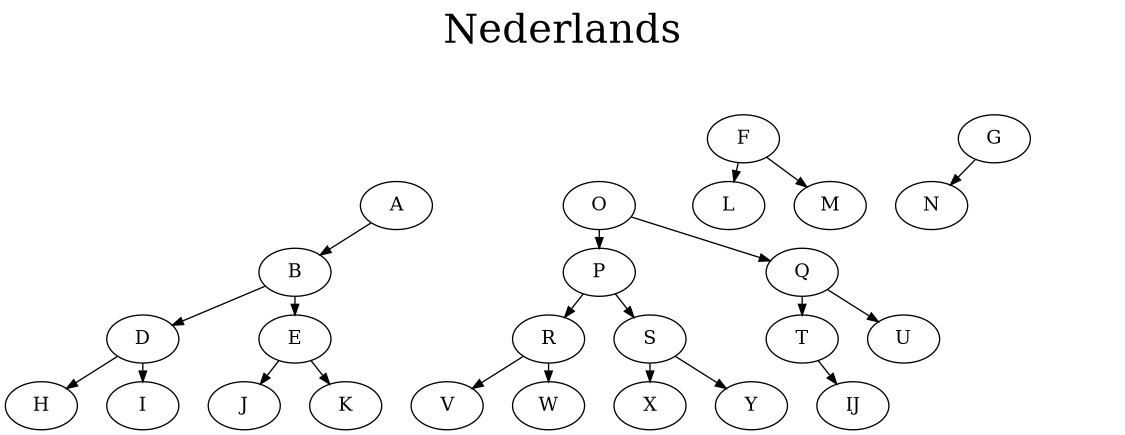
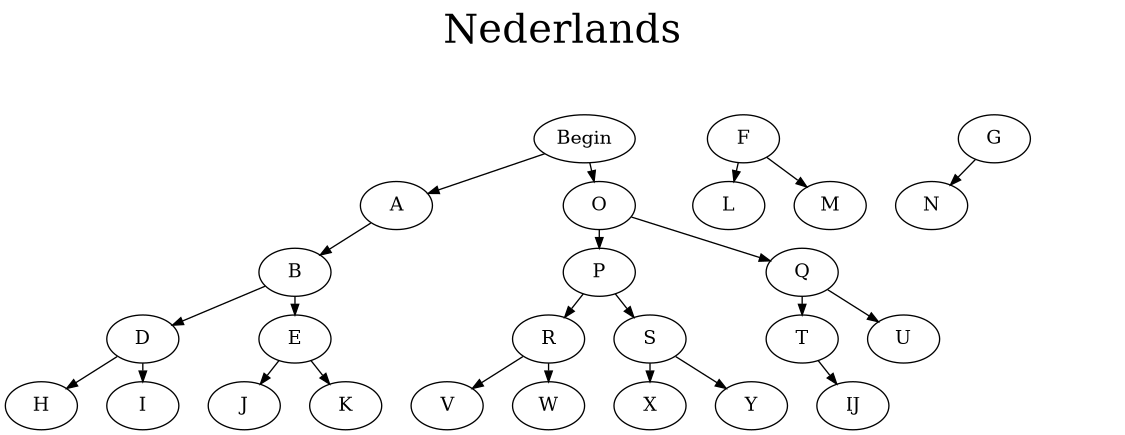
none -> (585, 139)
